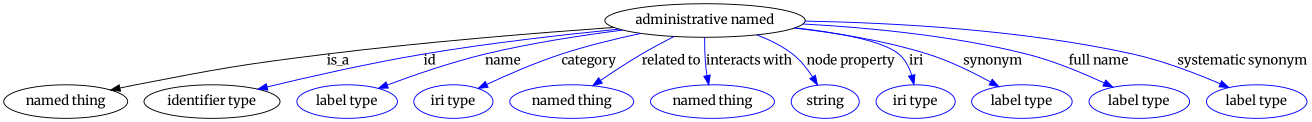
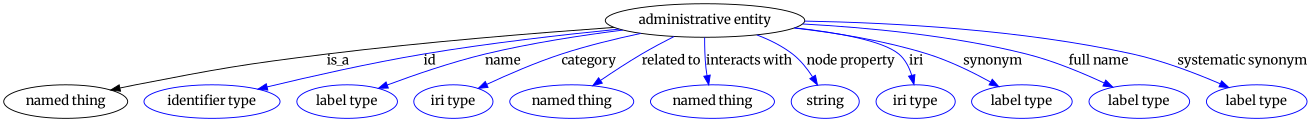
(705, 21) -> (705, 21)
(212, 102) -> (212, 102)
